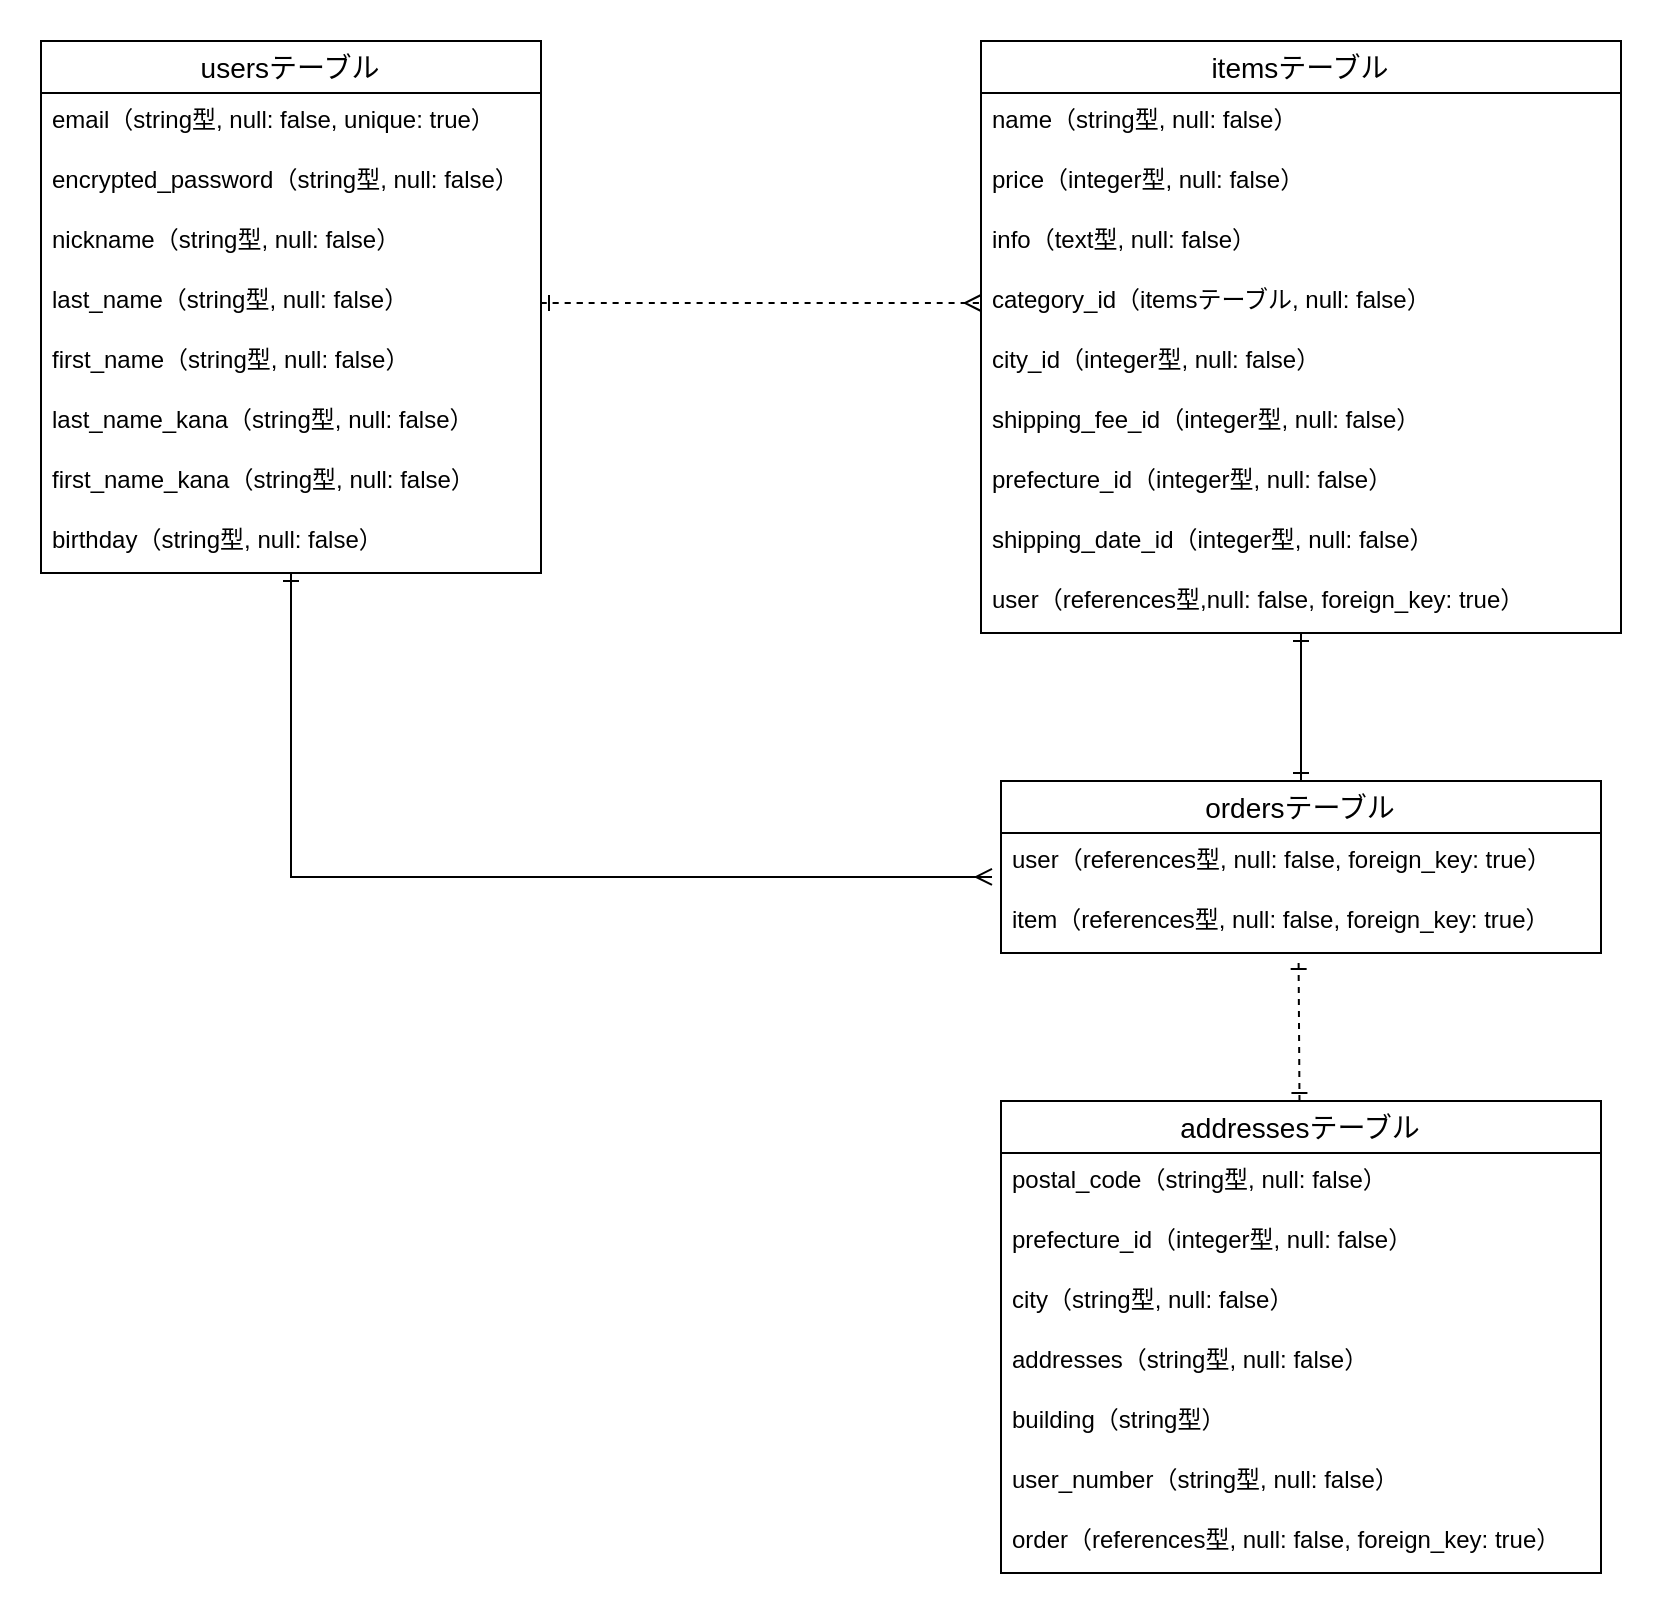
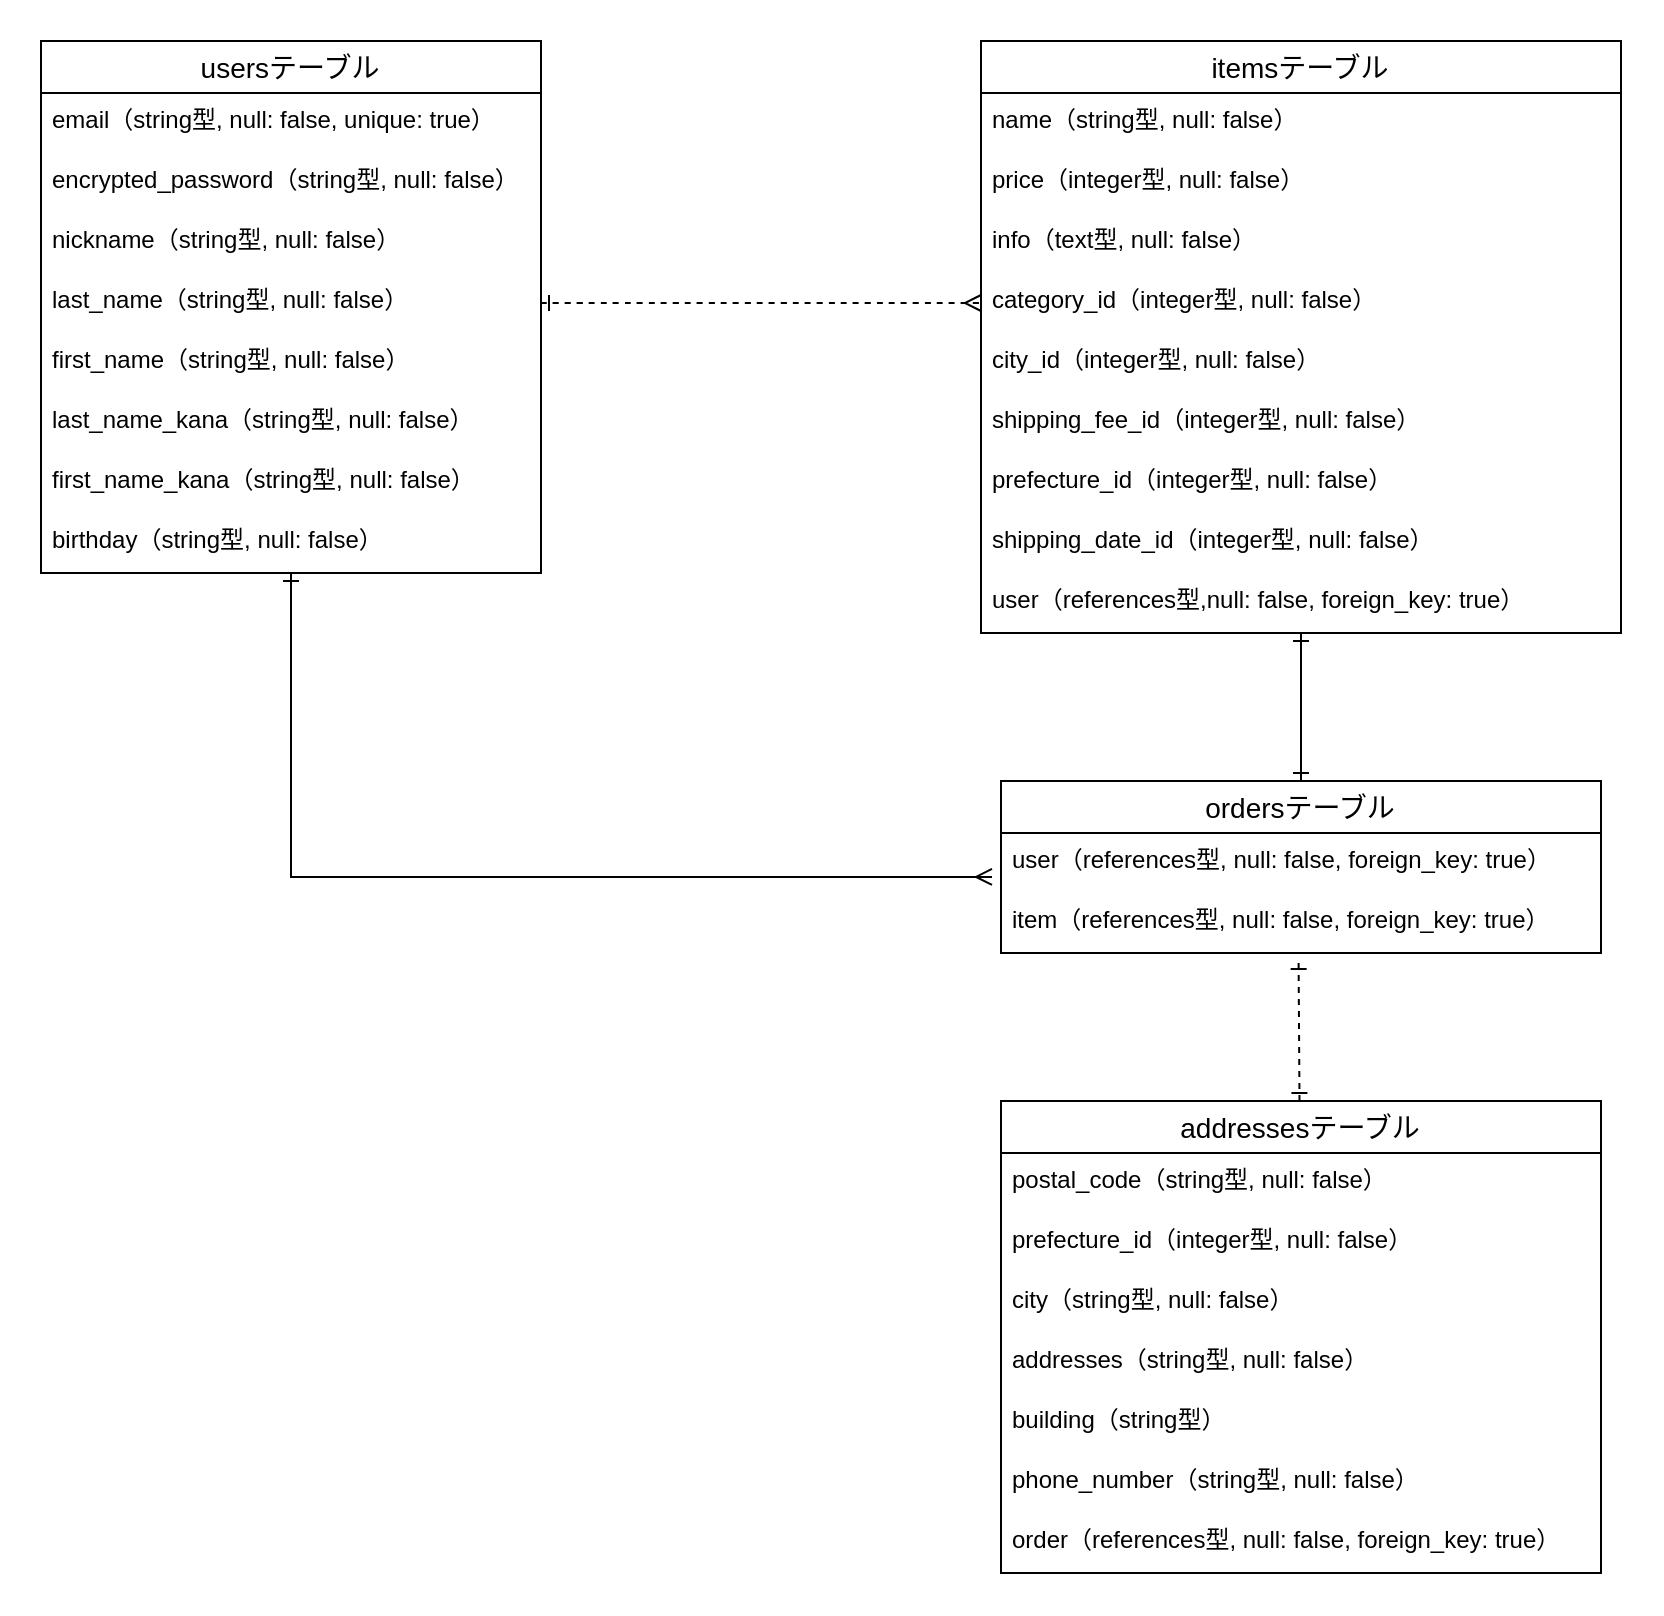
(1231, 300) -> (1208, 300)
(1225, 1480) -> (1231, 1480)
